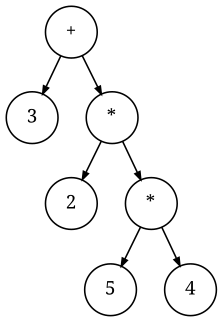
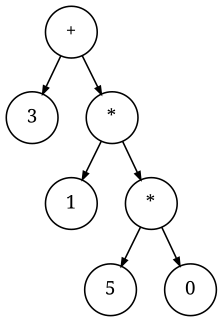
(71, 204) -> (71, 204)
(191, 290) -> (191, 290)
